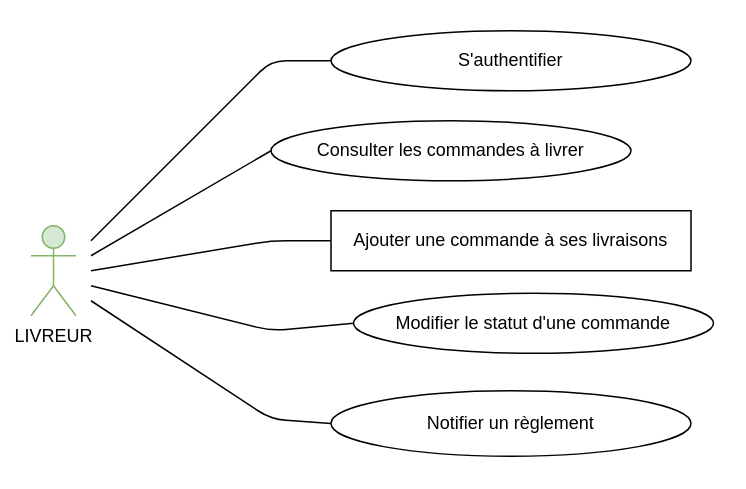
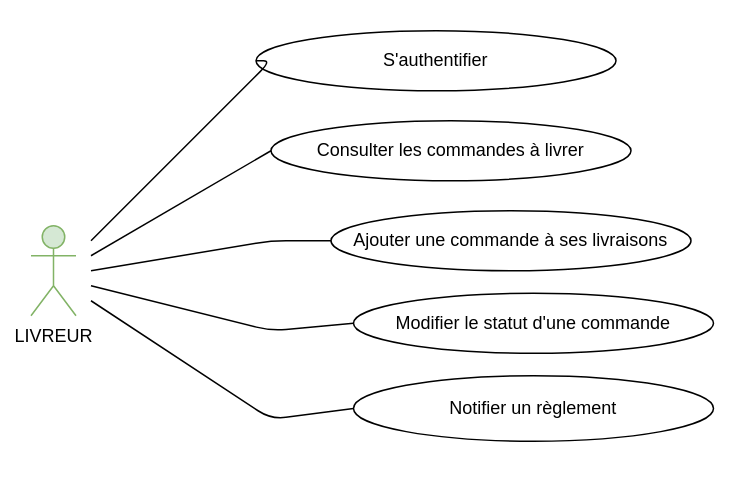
(511, 61) -> (436, 61)
(511, 241) -> (511, 241)
(511, 423) -> (533, 408)
